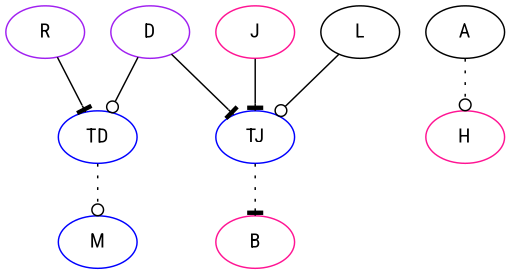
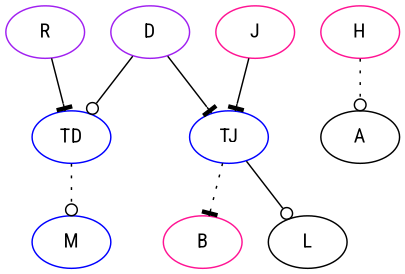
(465, 79) -> (360, 79)
(312, 80) -> (265, 185)
